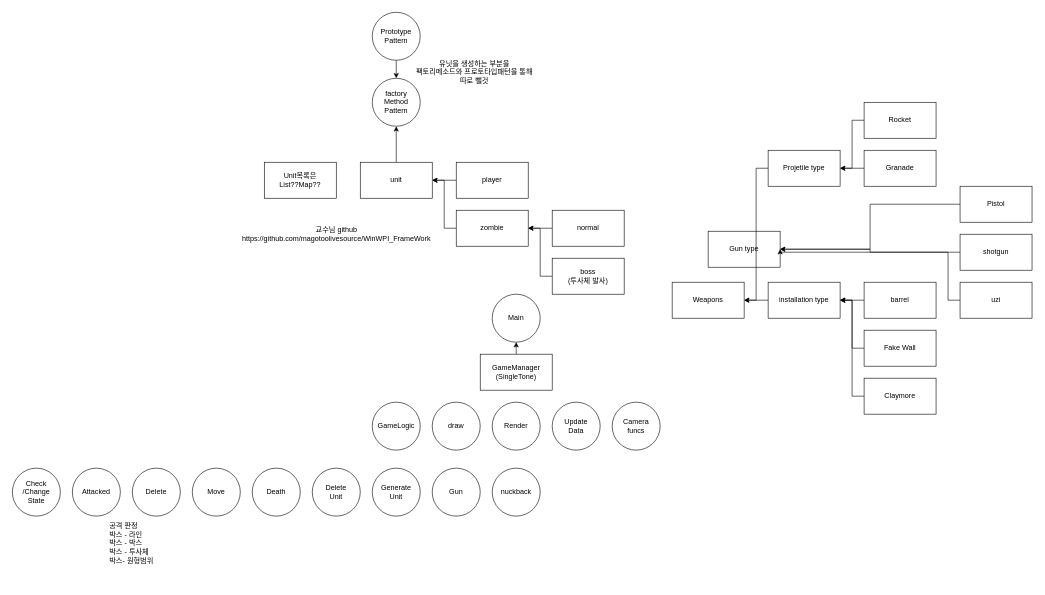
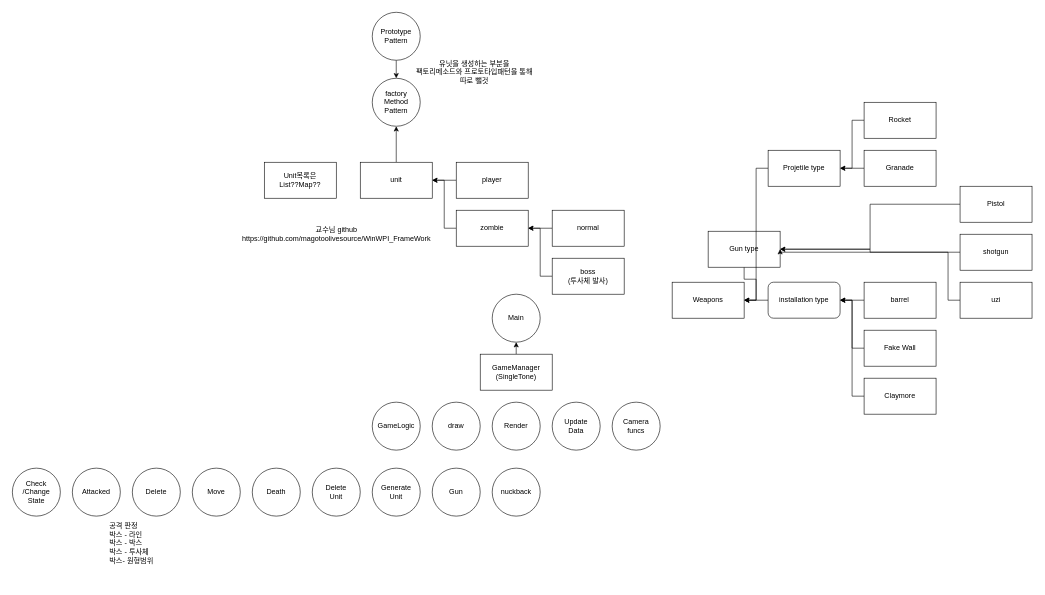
none -> (744, 278)
(804, 300) -> (804, 300)
